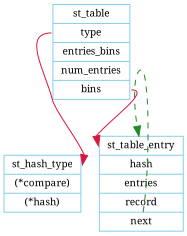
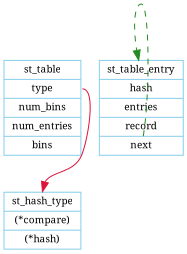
(91, 51) -> (42, 107)
(120, 113) -> none
